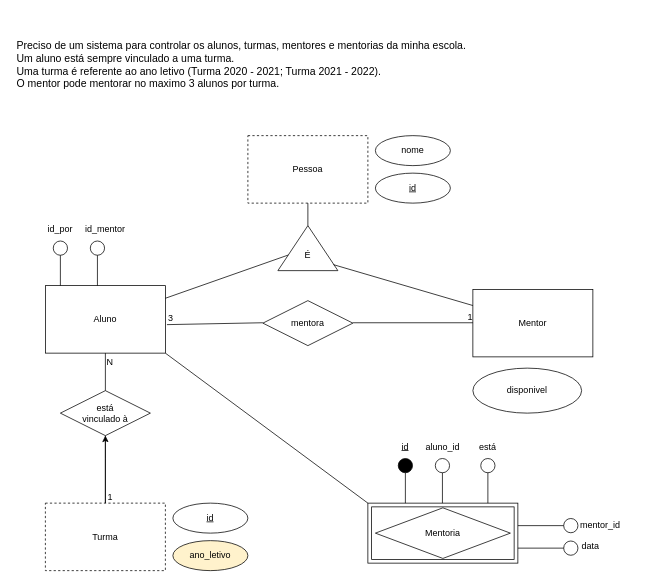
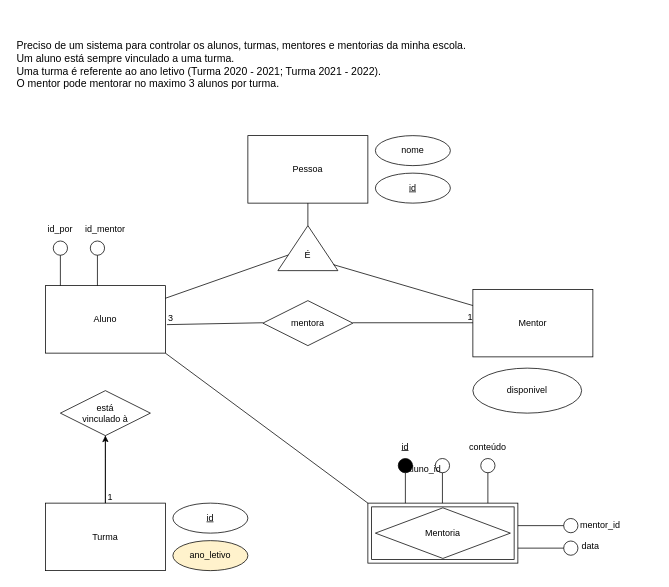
(308, 169) -> (308, 169)
(105, 371) -> none
(443, 447) -> (424, 469)
(488, 447) -> (488, 447)
(105, 537) -> (105, 537)
